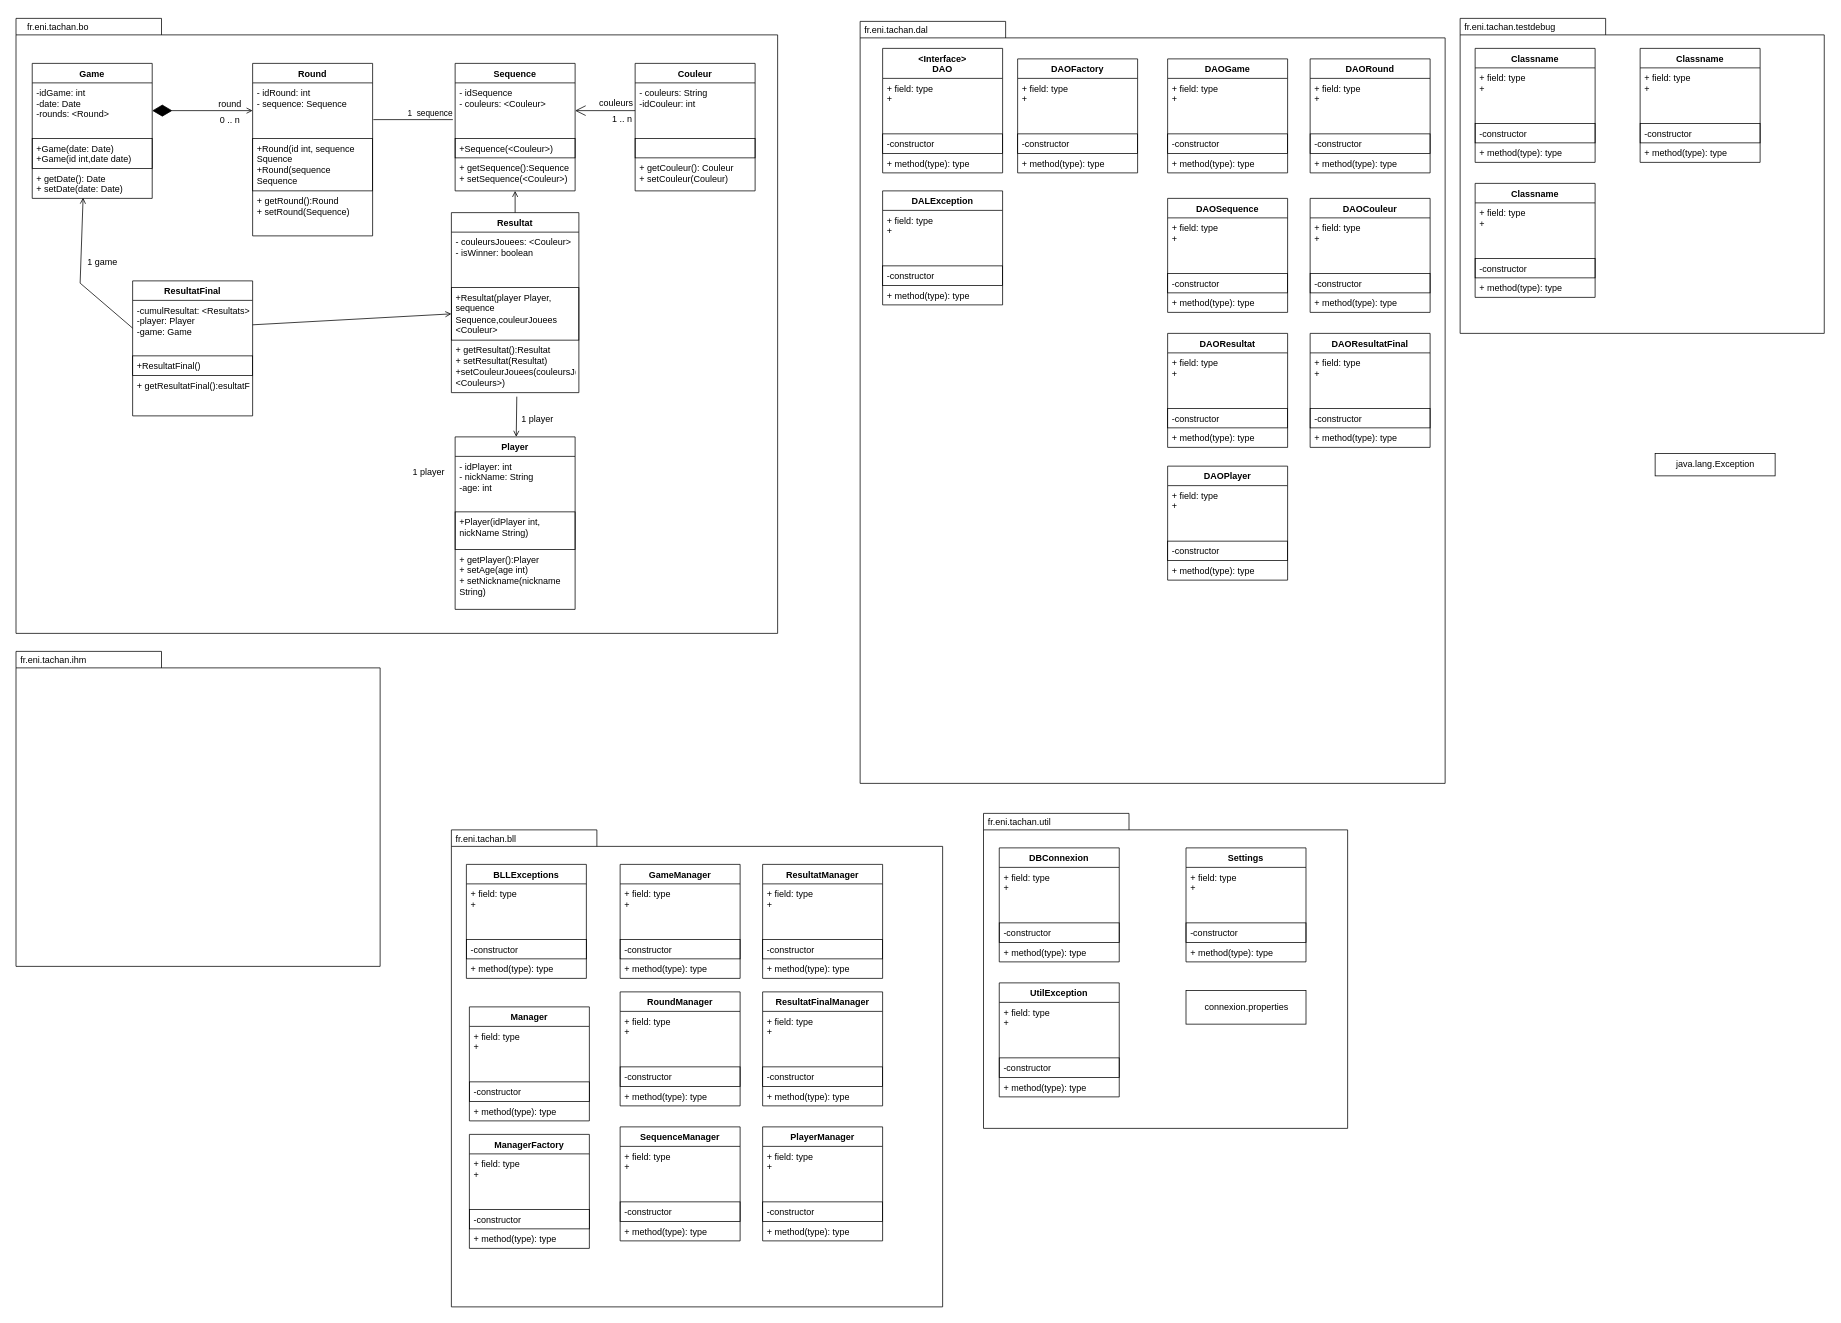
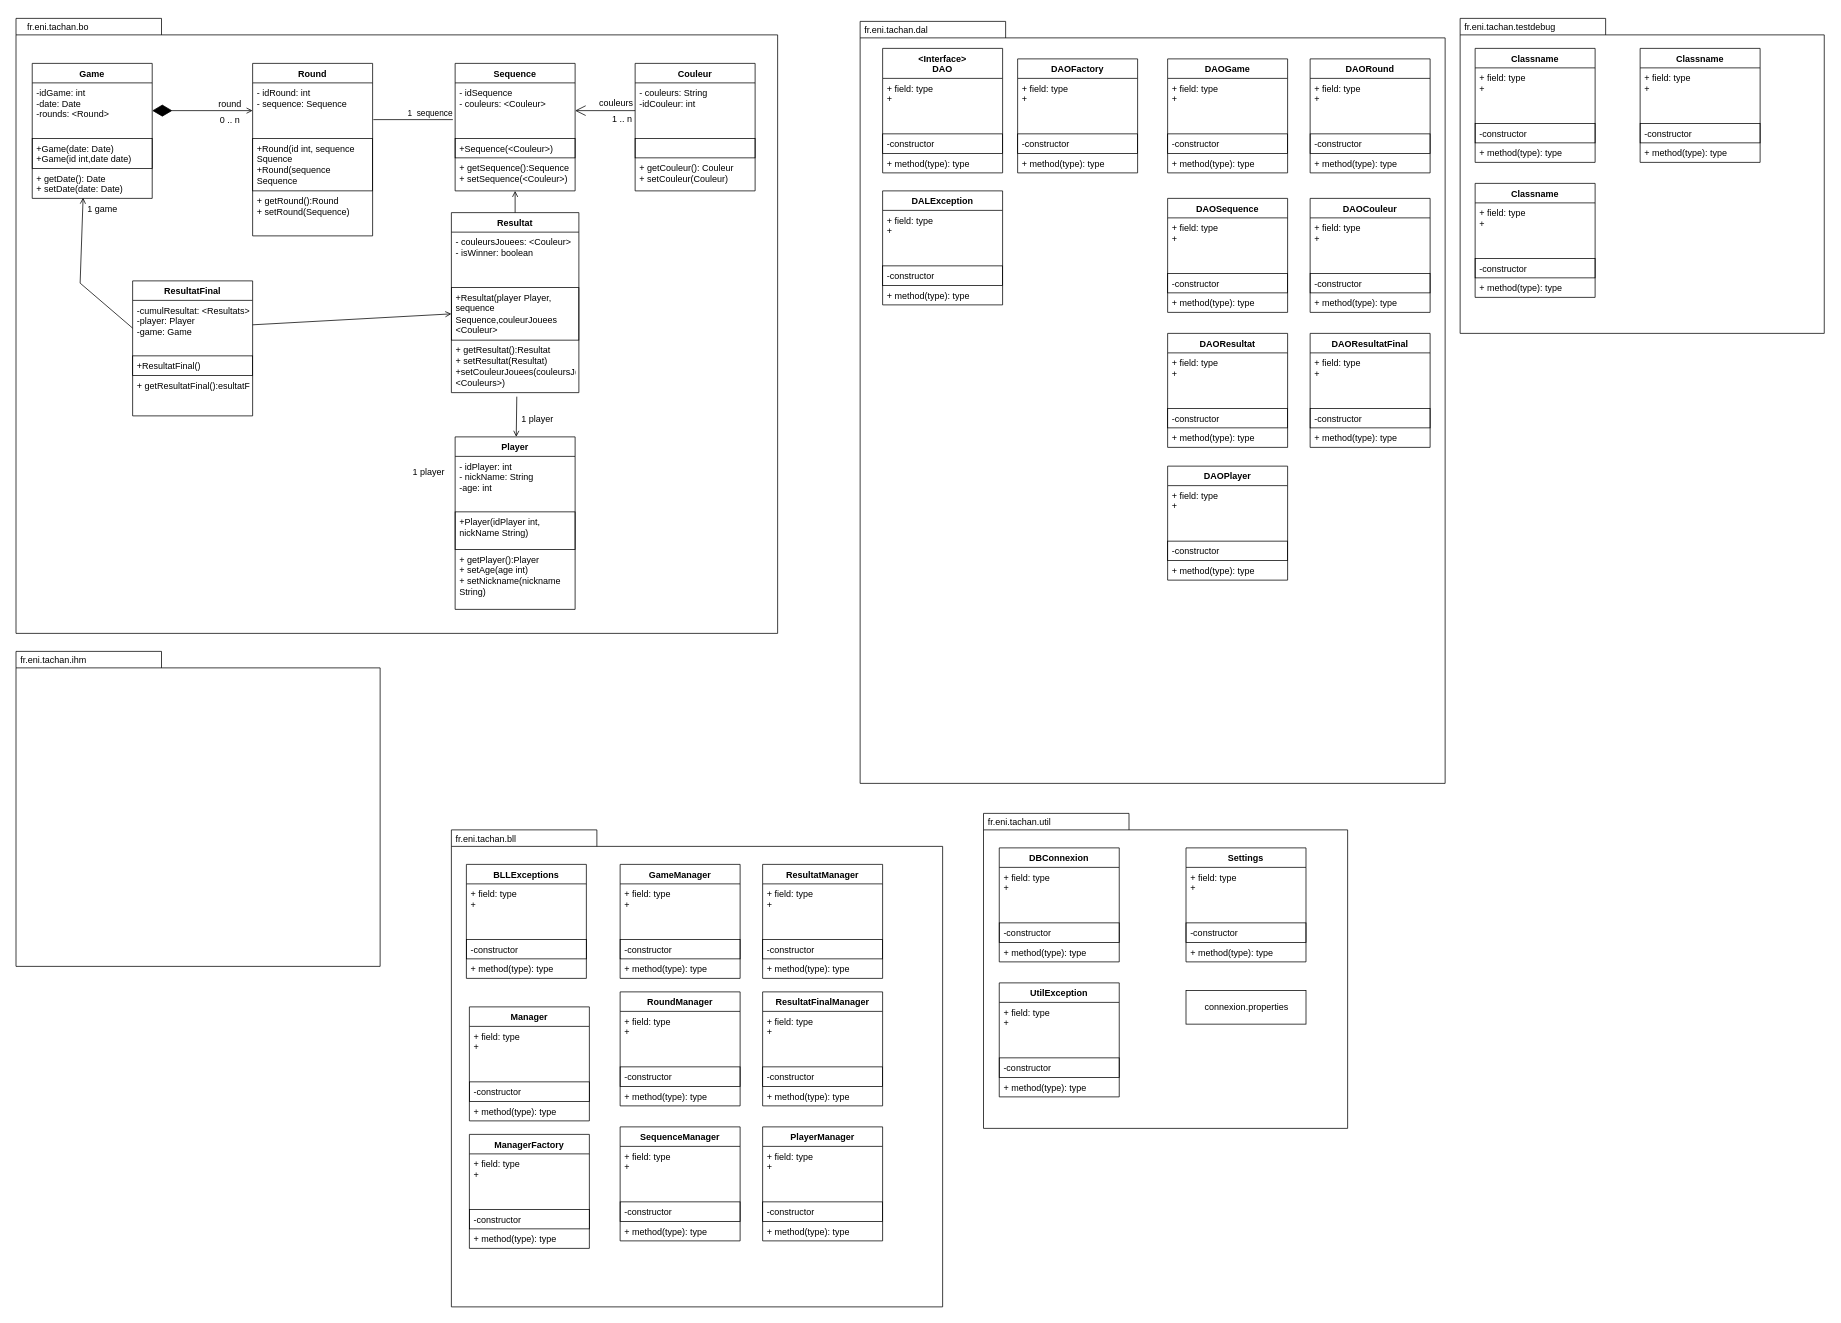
(102, 262) -> (102, 210)
(1715, 465) -> none
